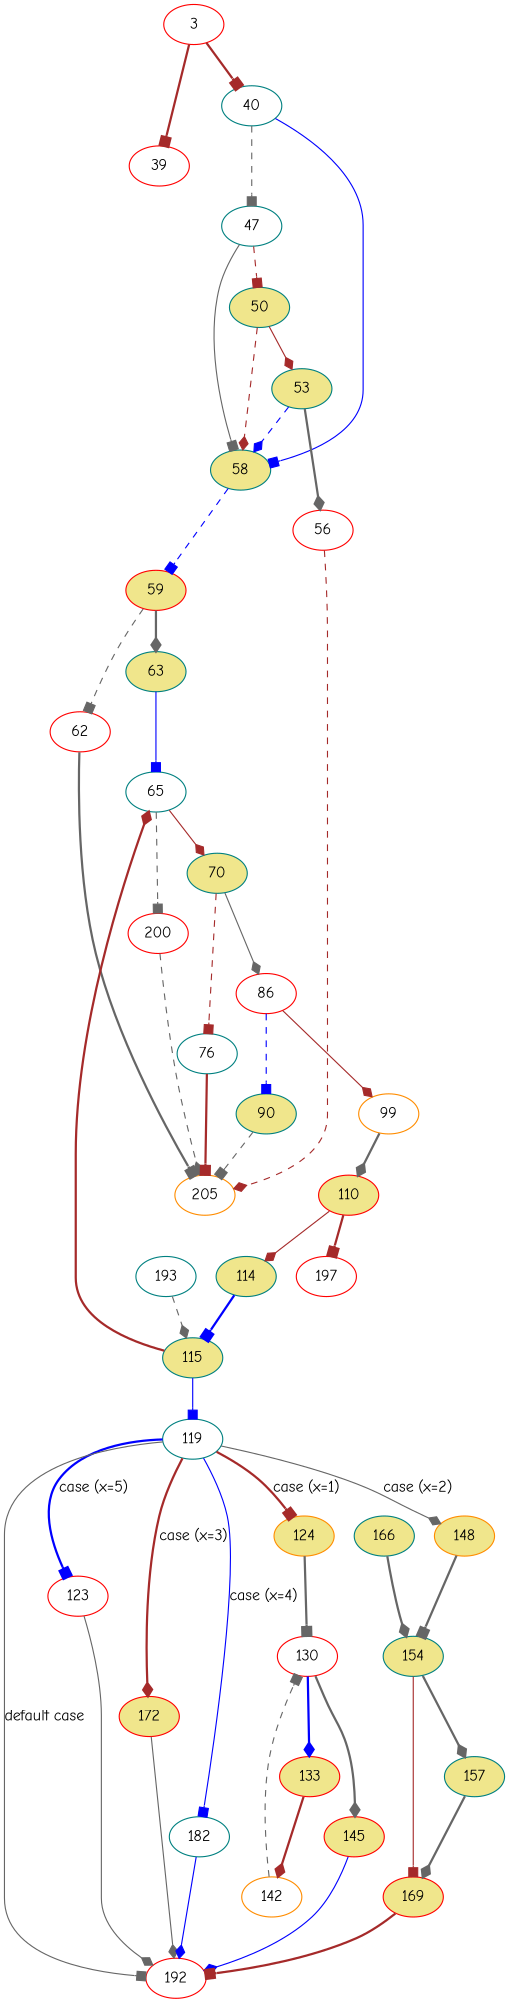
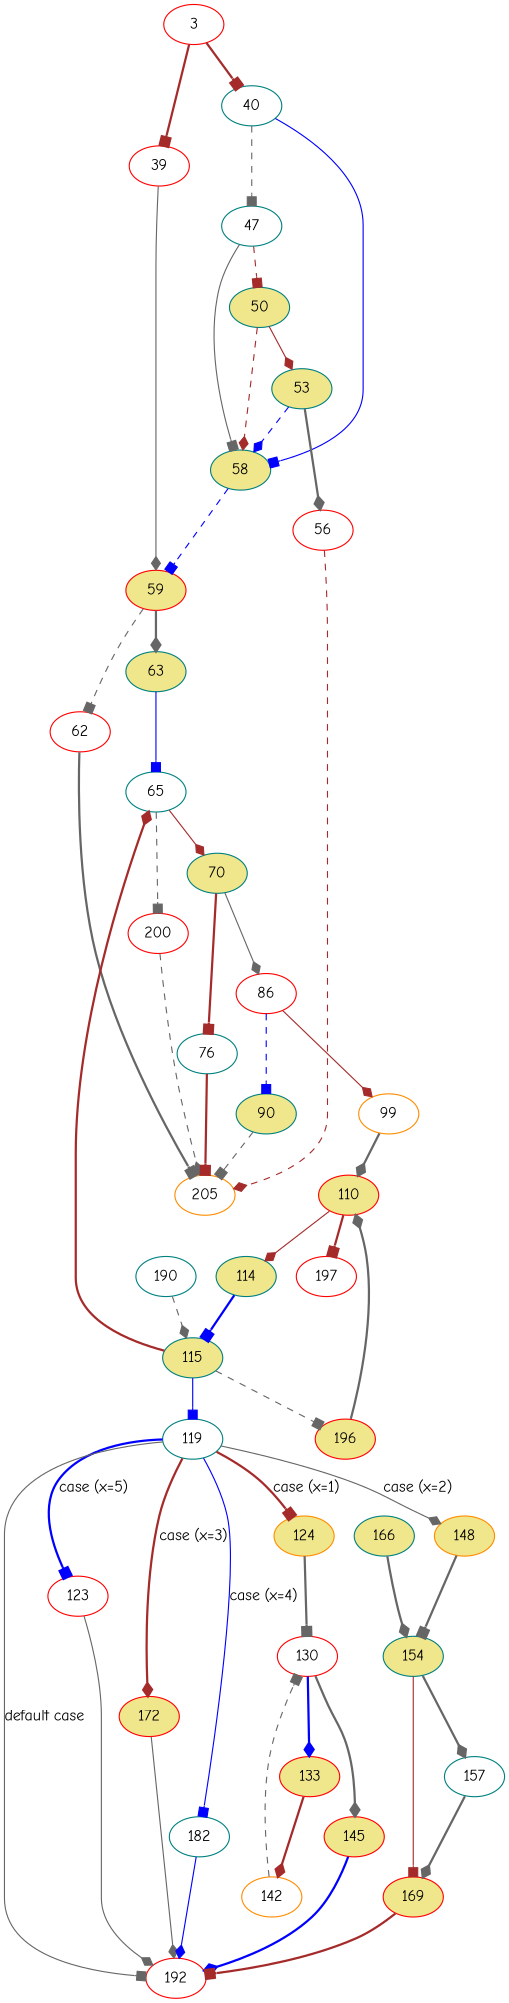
none -> (156, 371)
(213, 958) -> (213, 958)
(166, 1277) -> (166, 1277)
none -> (345, 1439)
(475, 1777) -> (475, 1777)
(298, 1929) -> (298, 1929)
